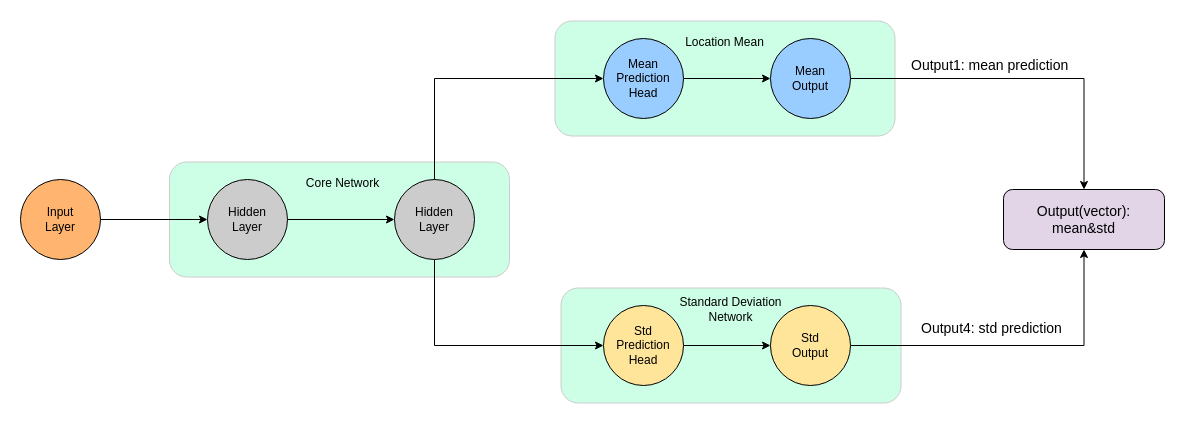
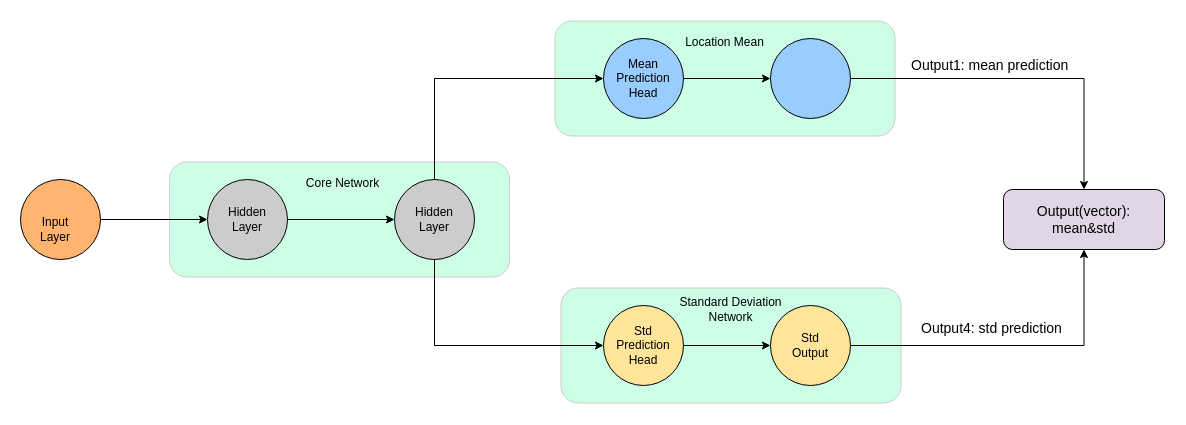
(811, 79) -> none
(61, 220) -> (56, 230)
